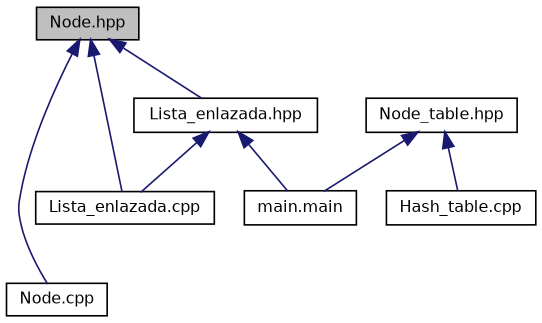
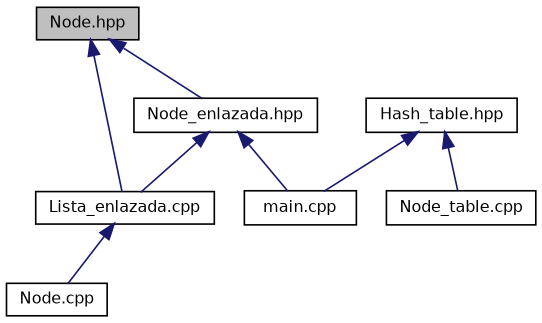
(226, 115) -> (226, 115)
(442, 115) -> (442, 115)
(27, 168) -> (86, 260)
(300, 208) -> (300, 208)
(461, 208) -> (461, 208)
